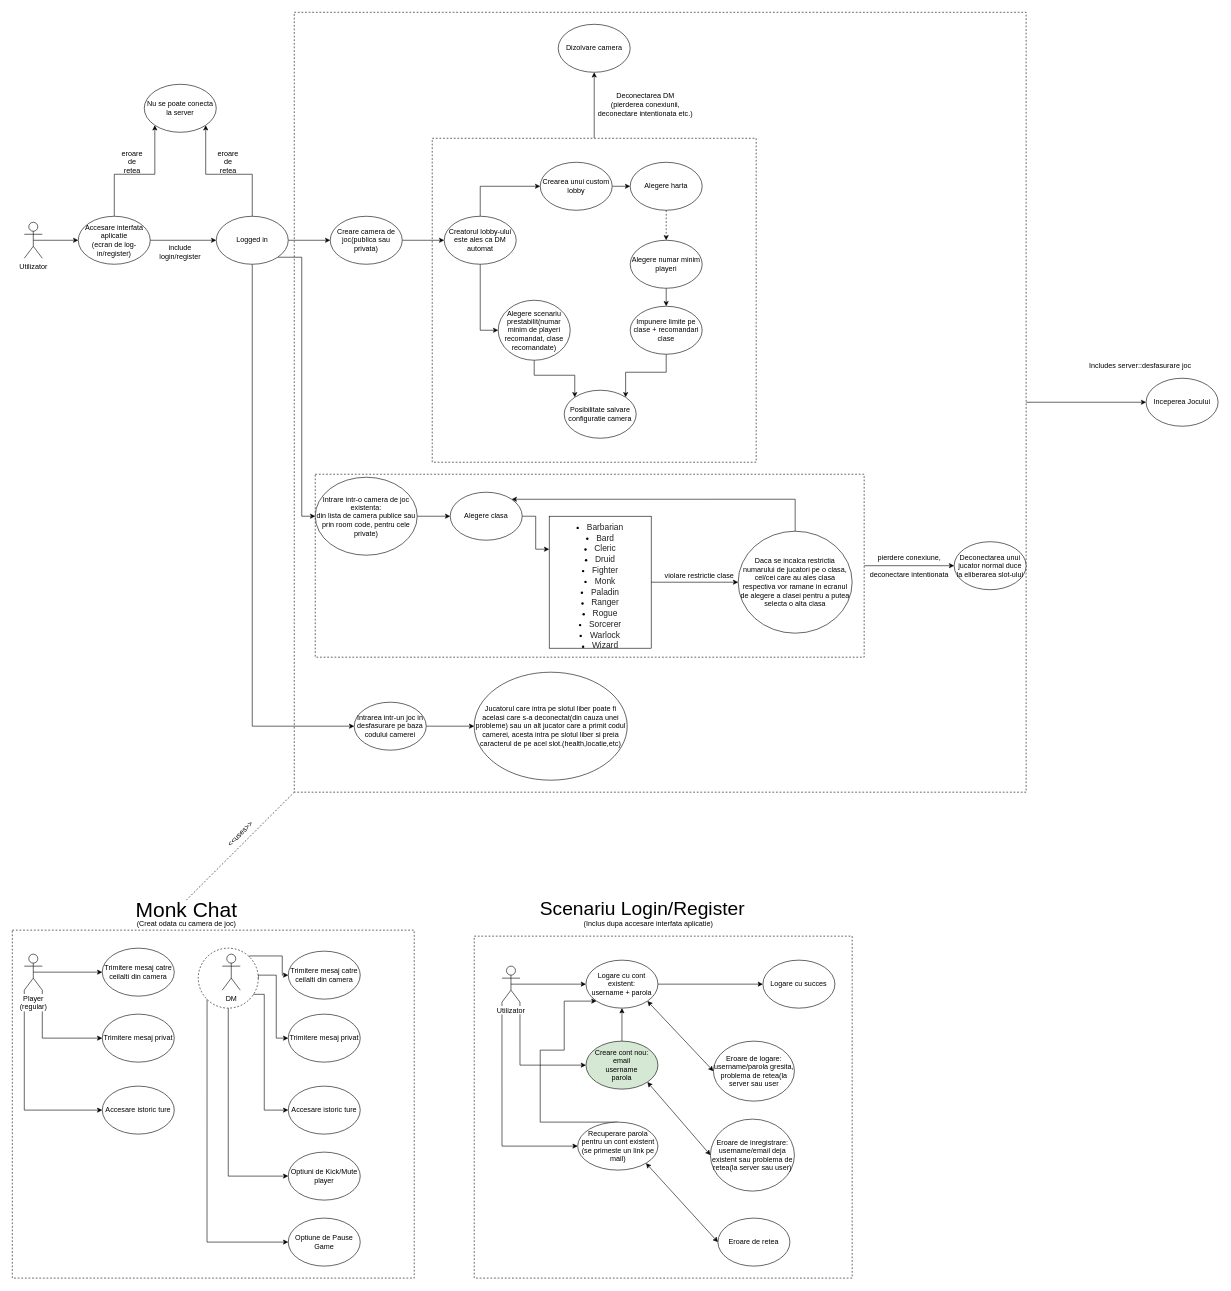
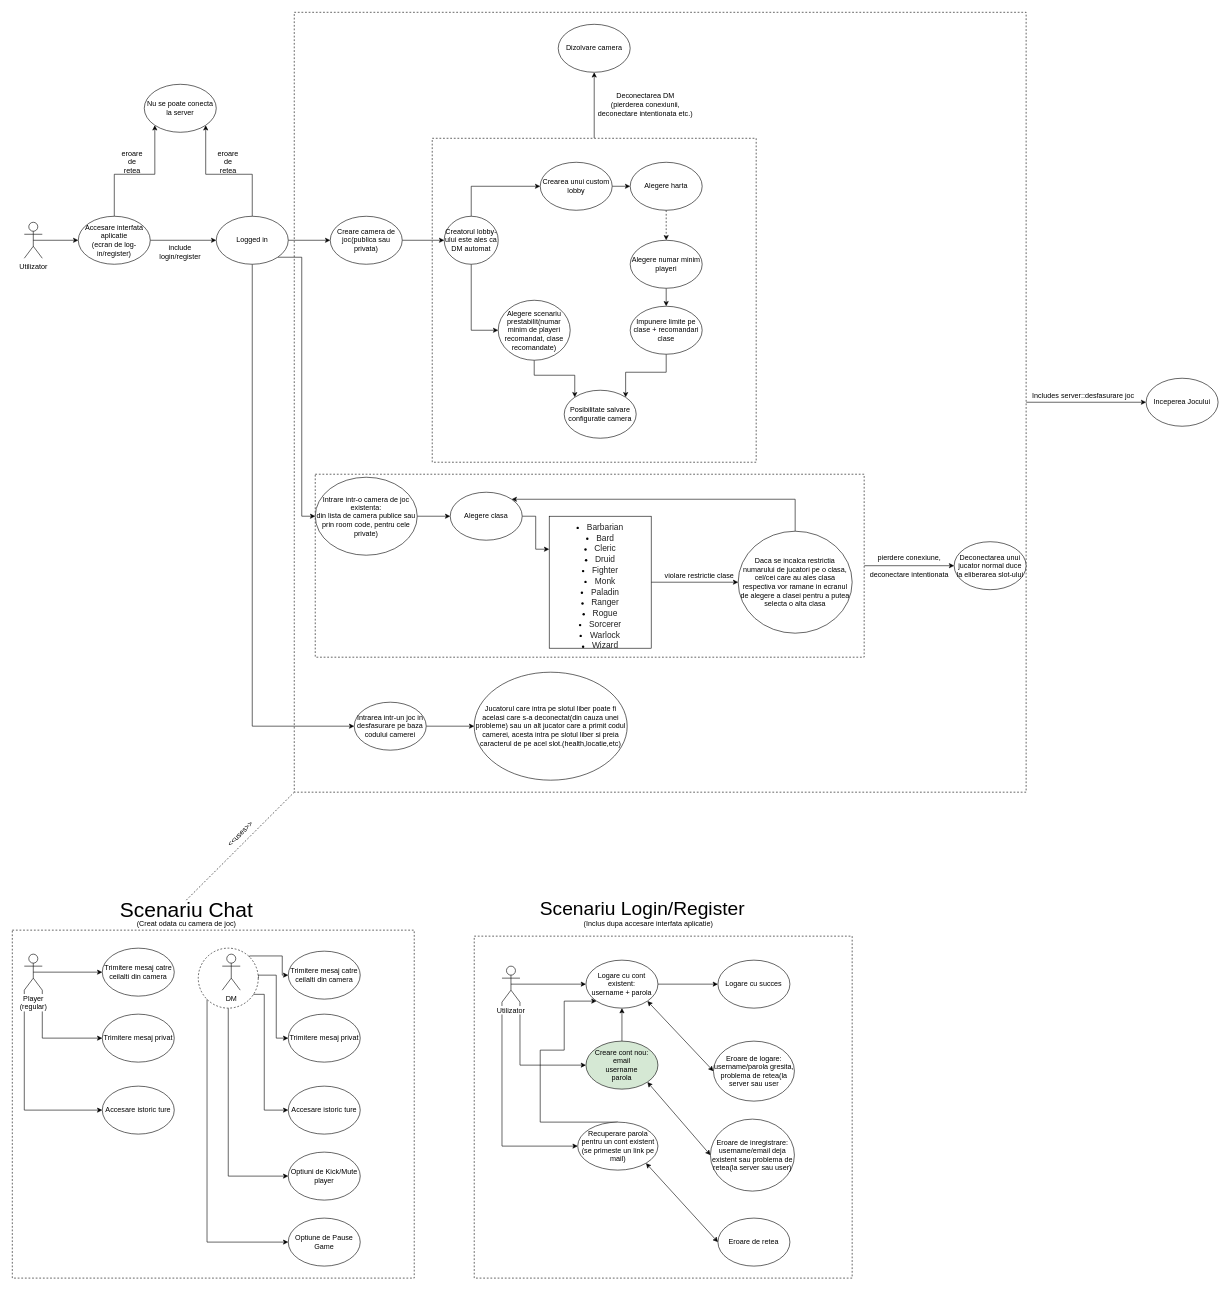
(480, 240) -> (471, 240)
(1140, 366) -> (1083, 396)
(187, 909) -> (187, 909)
(799, 984) -> (754, 984)
